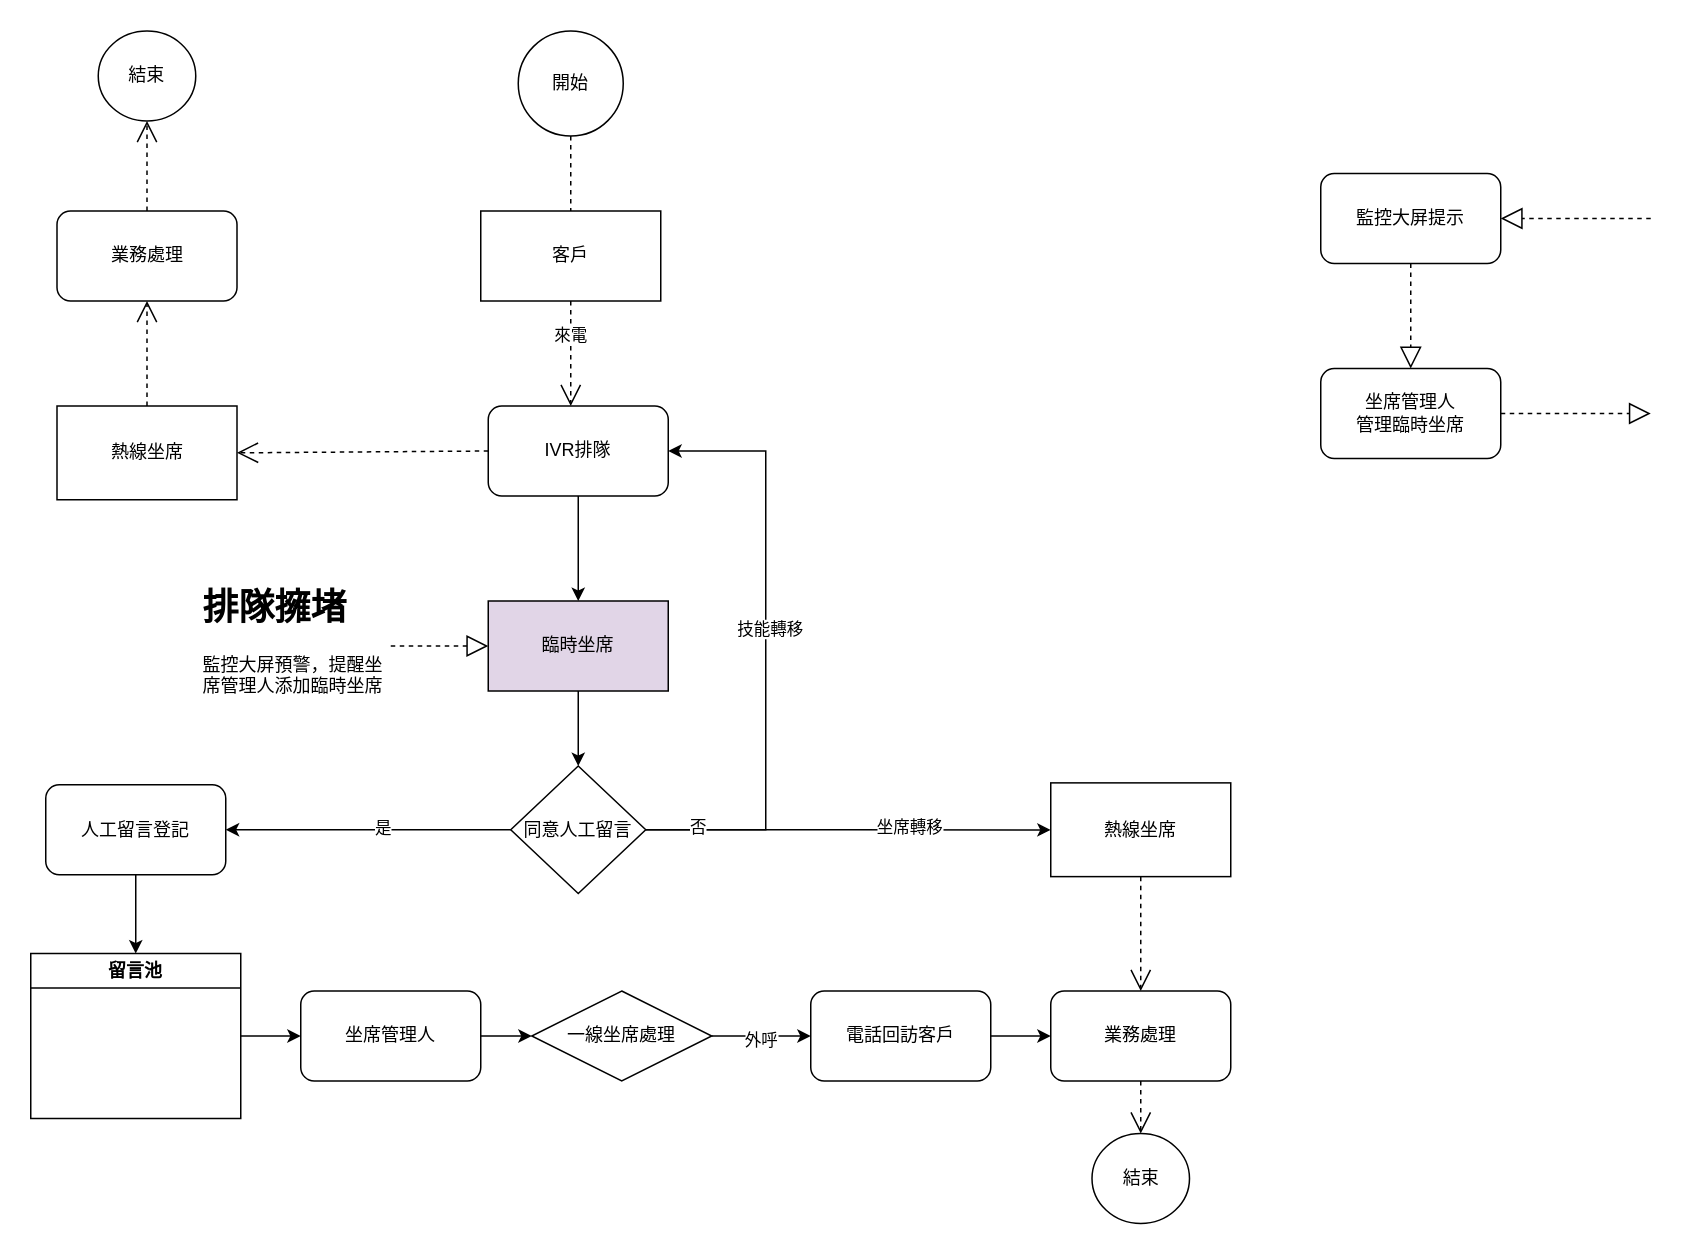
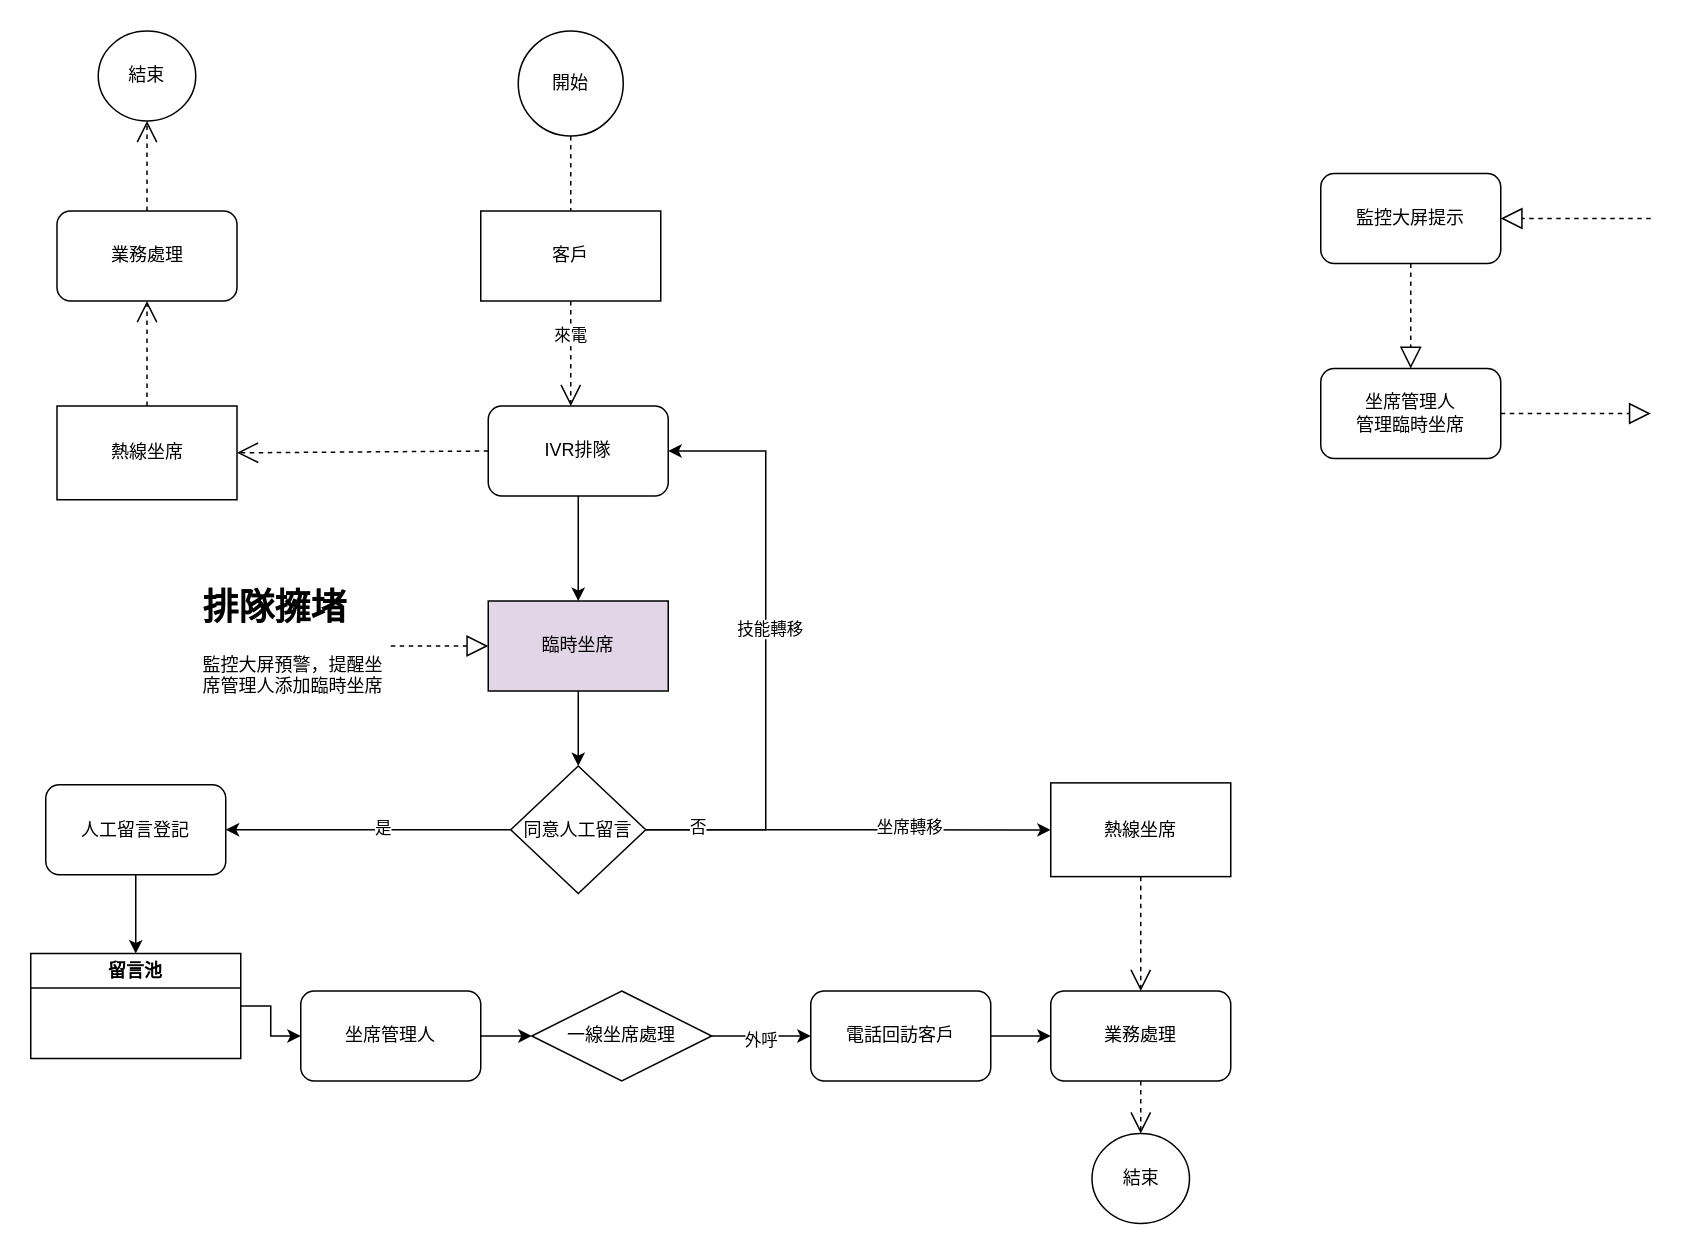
(136, 1036) -> (136, 1006)
